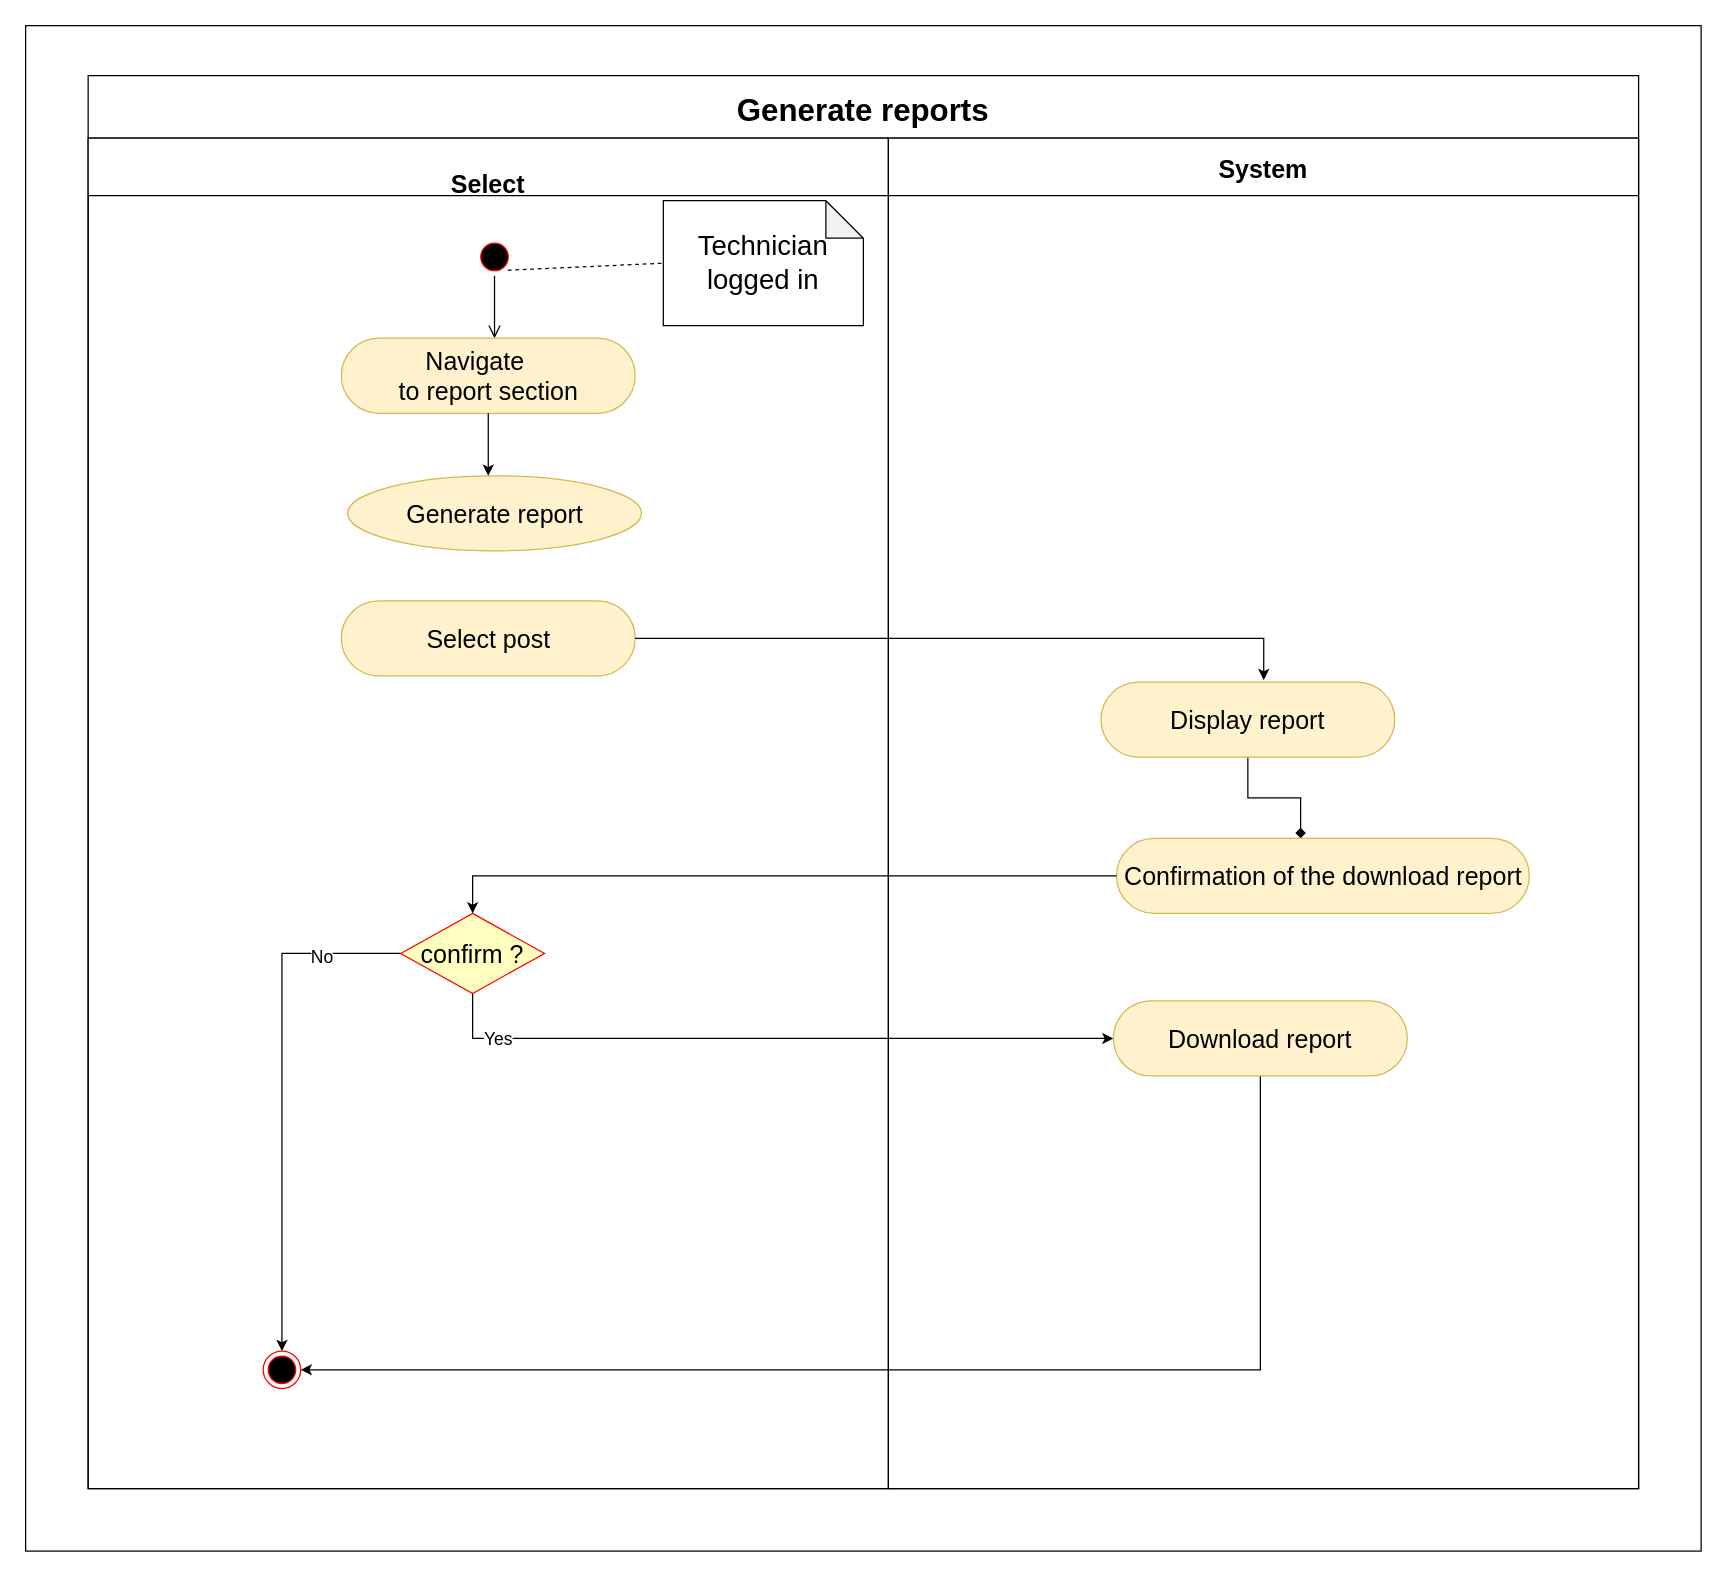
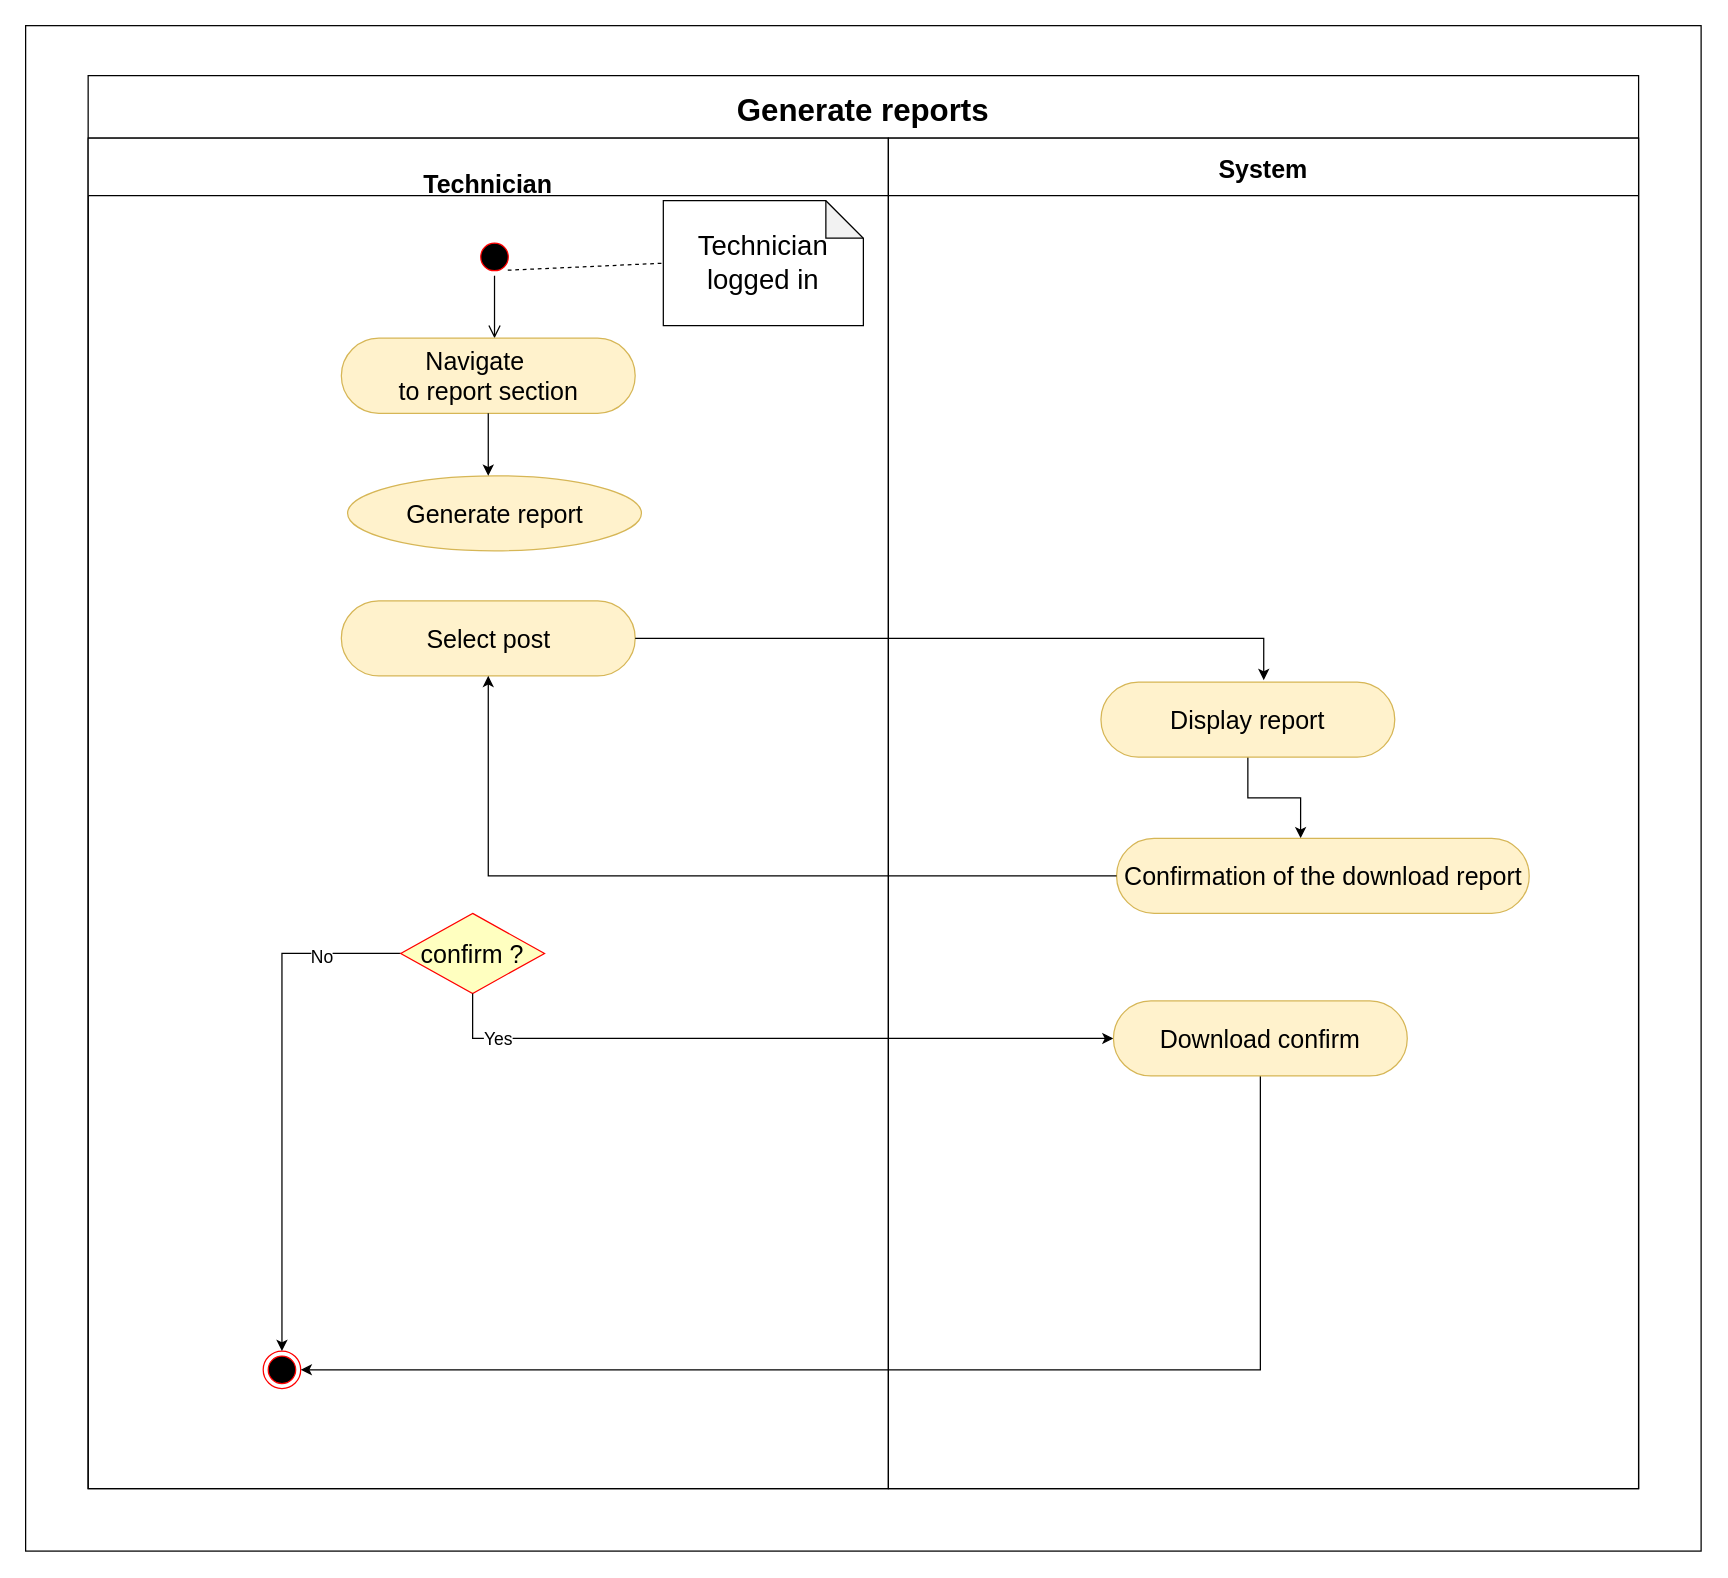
(488, 184) -> (488, 184)
(1300, 827) -> (1300, 828)
(473, 882) -> (488, 781)
(1260, 1038) -> (1260, 1038)
